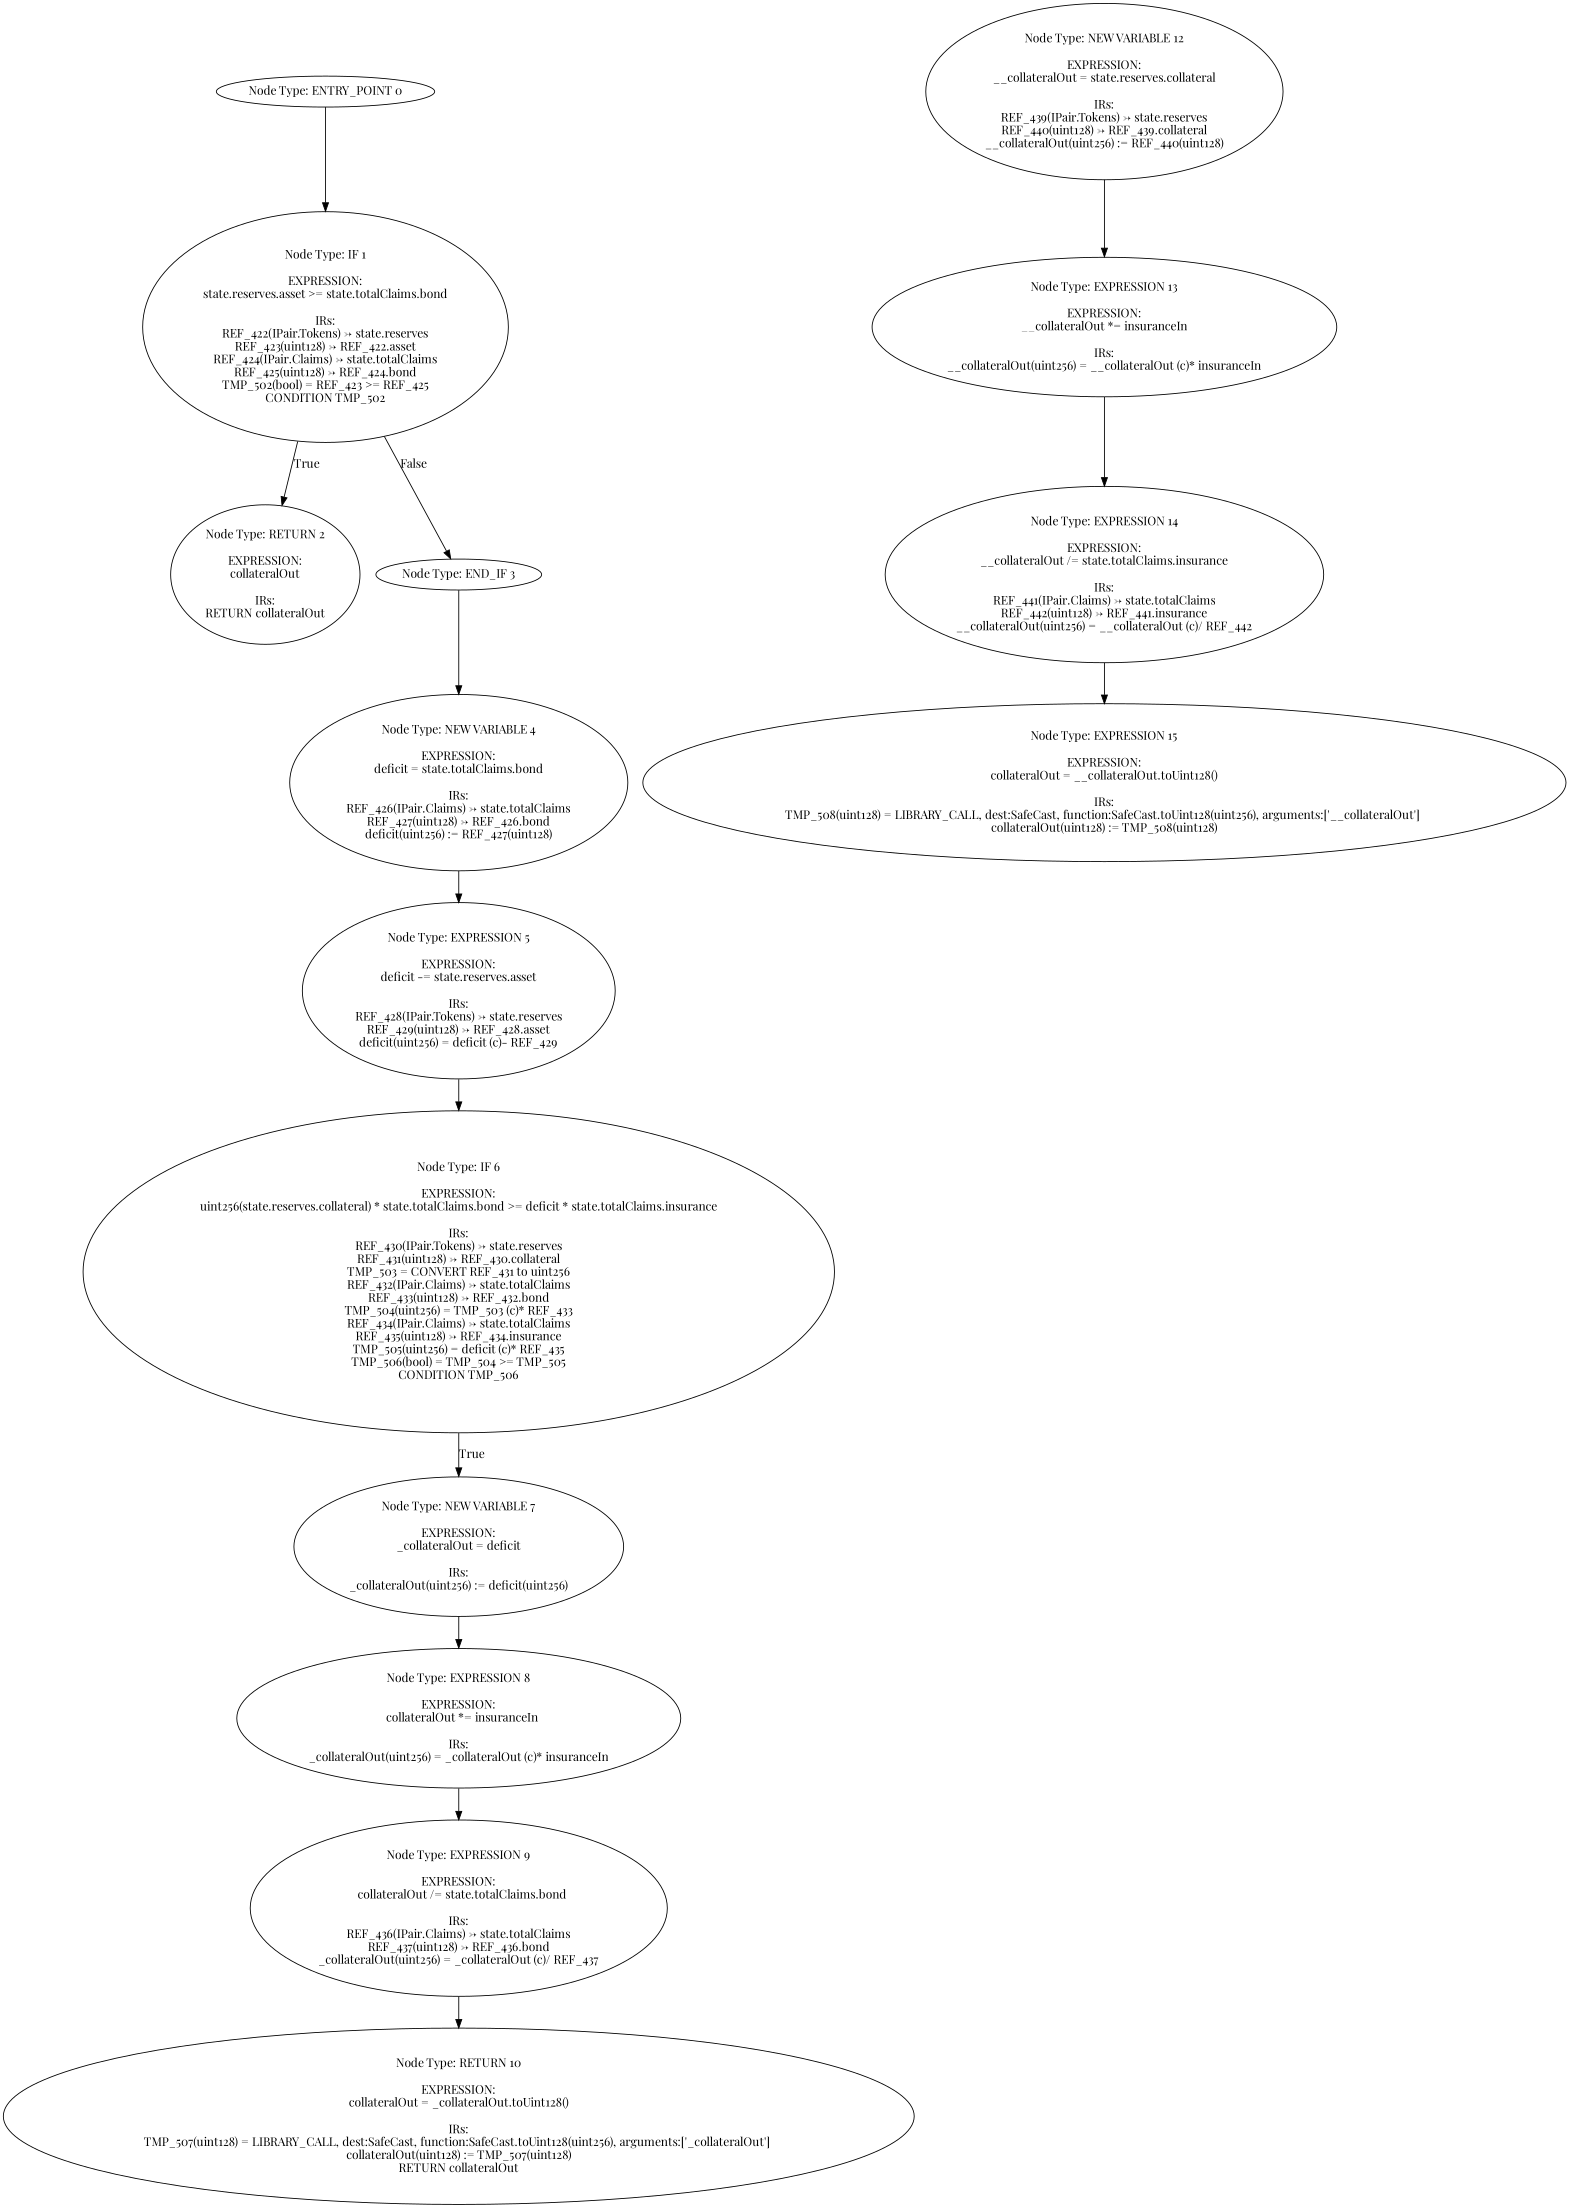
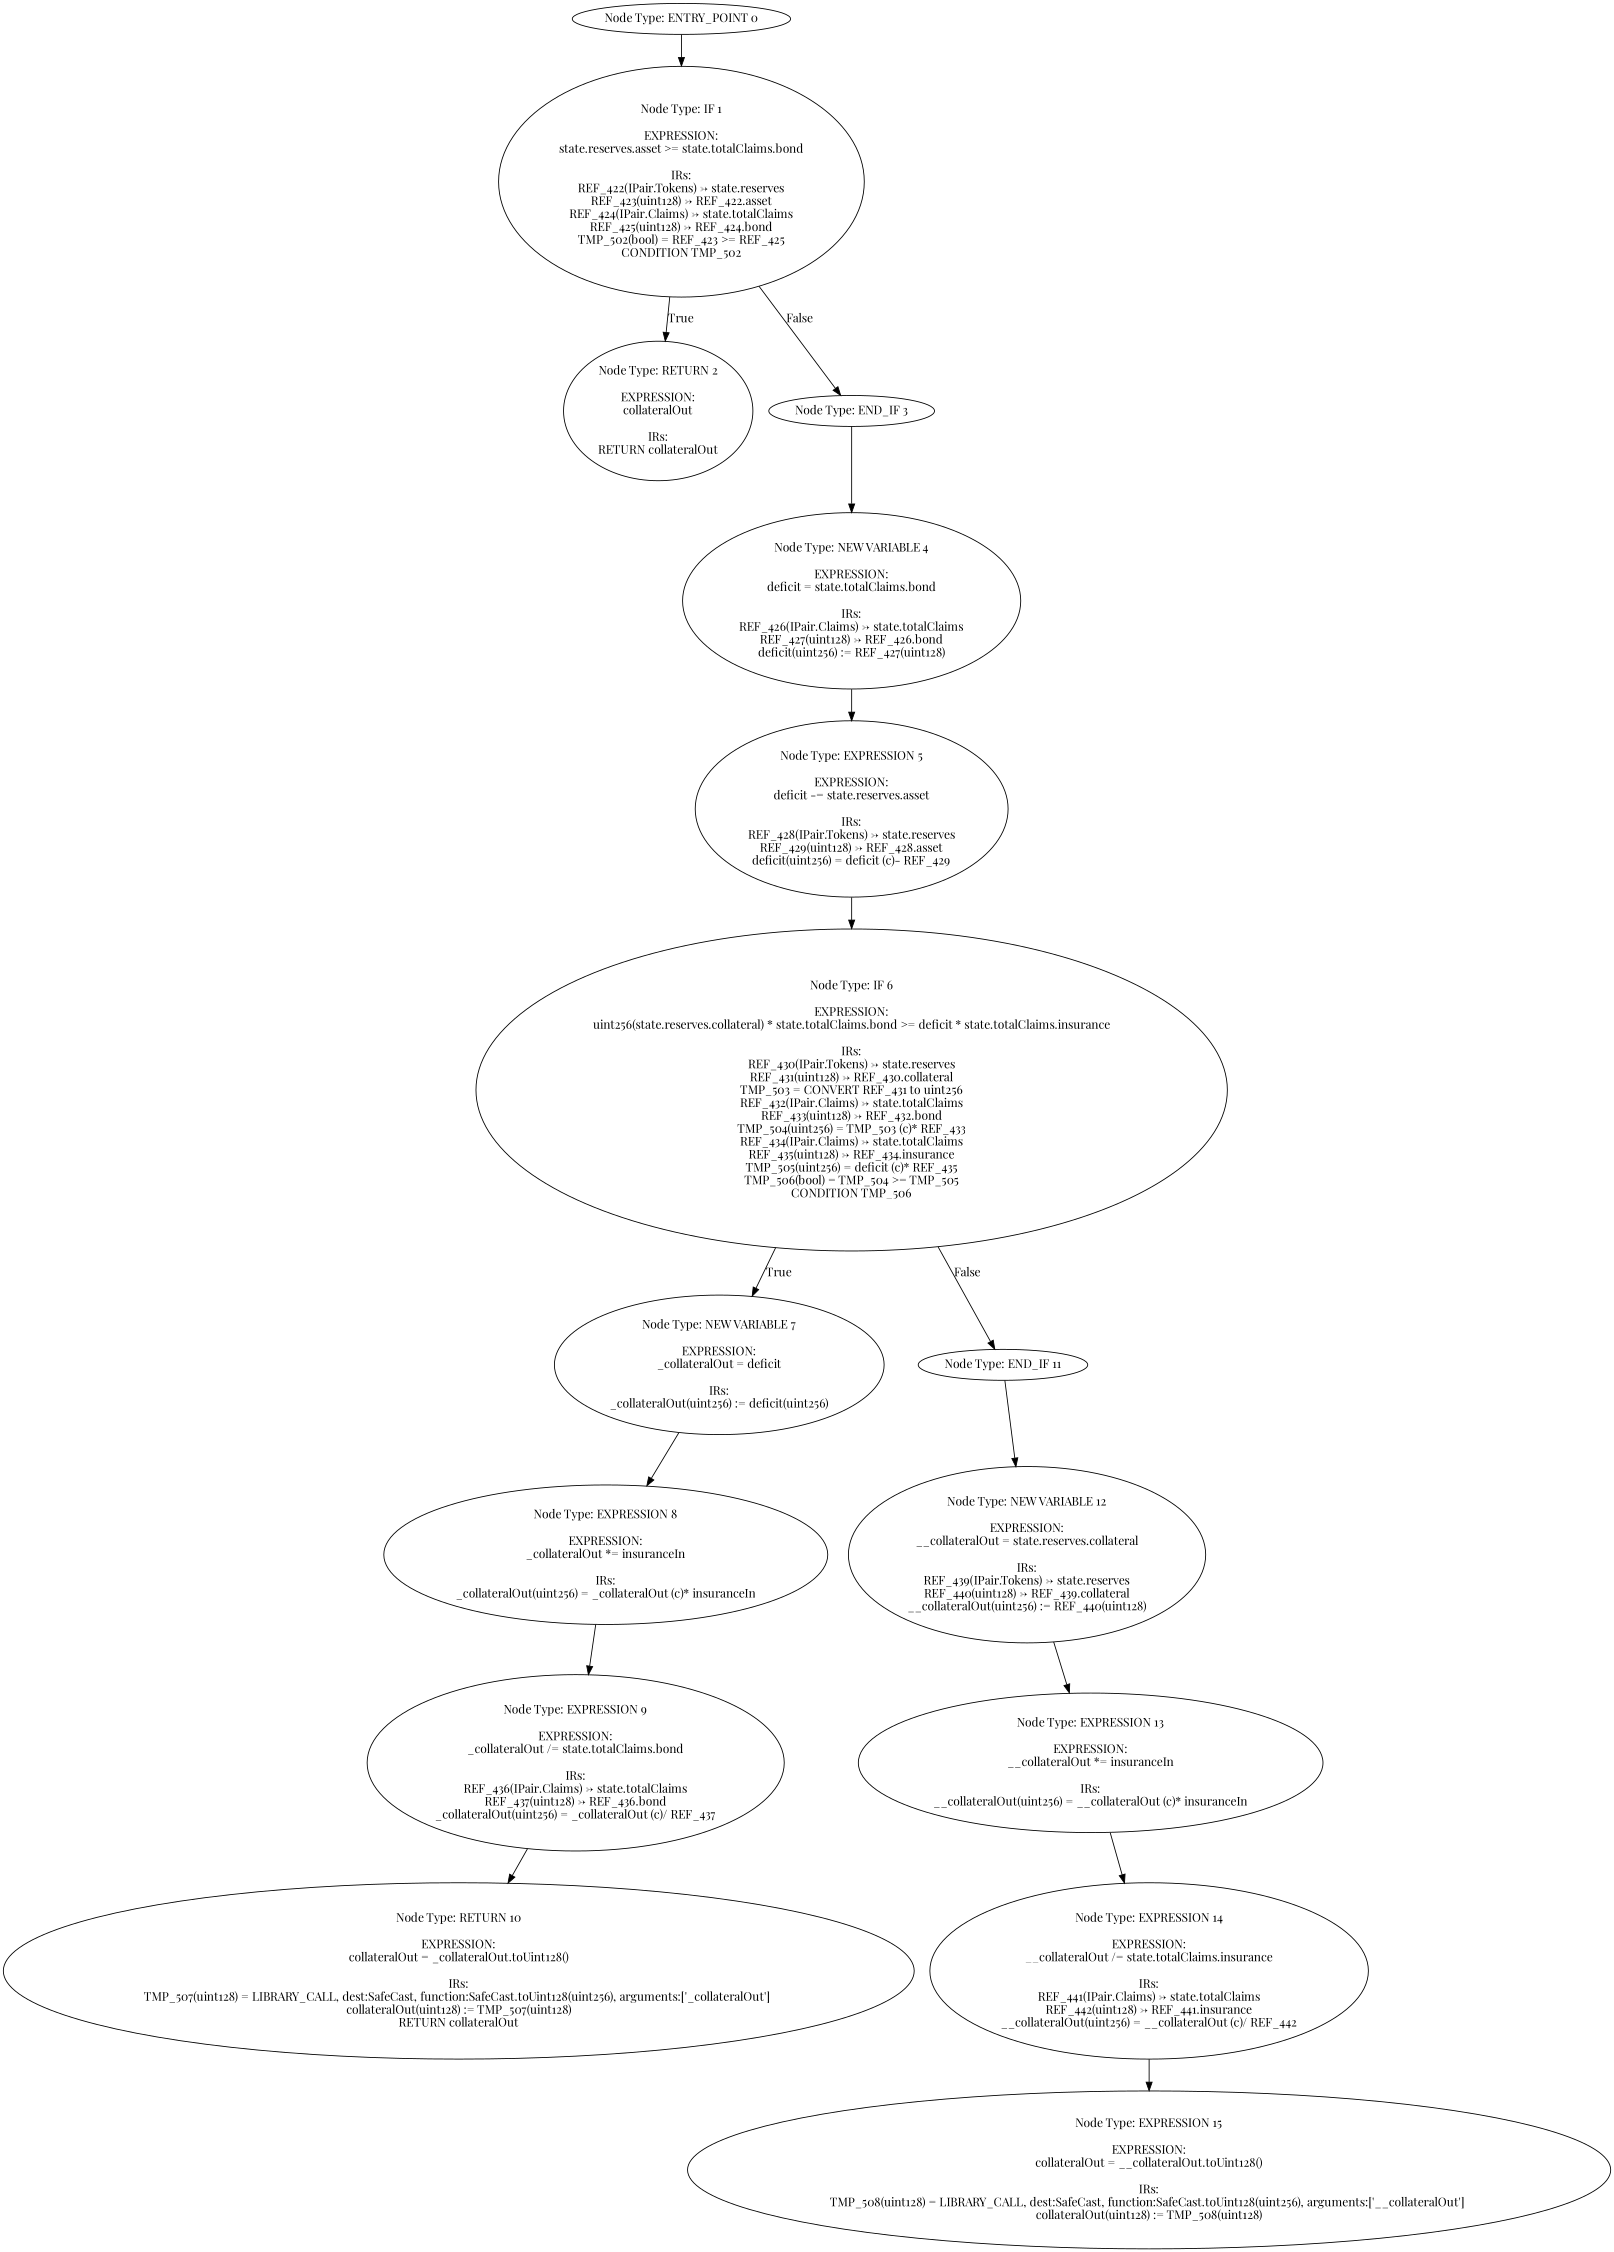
none -> (1003, 1365)
